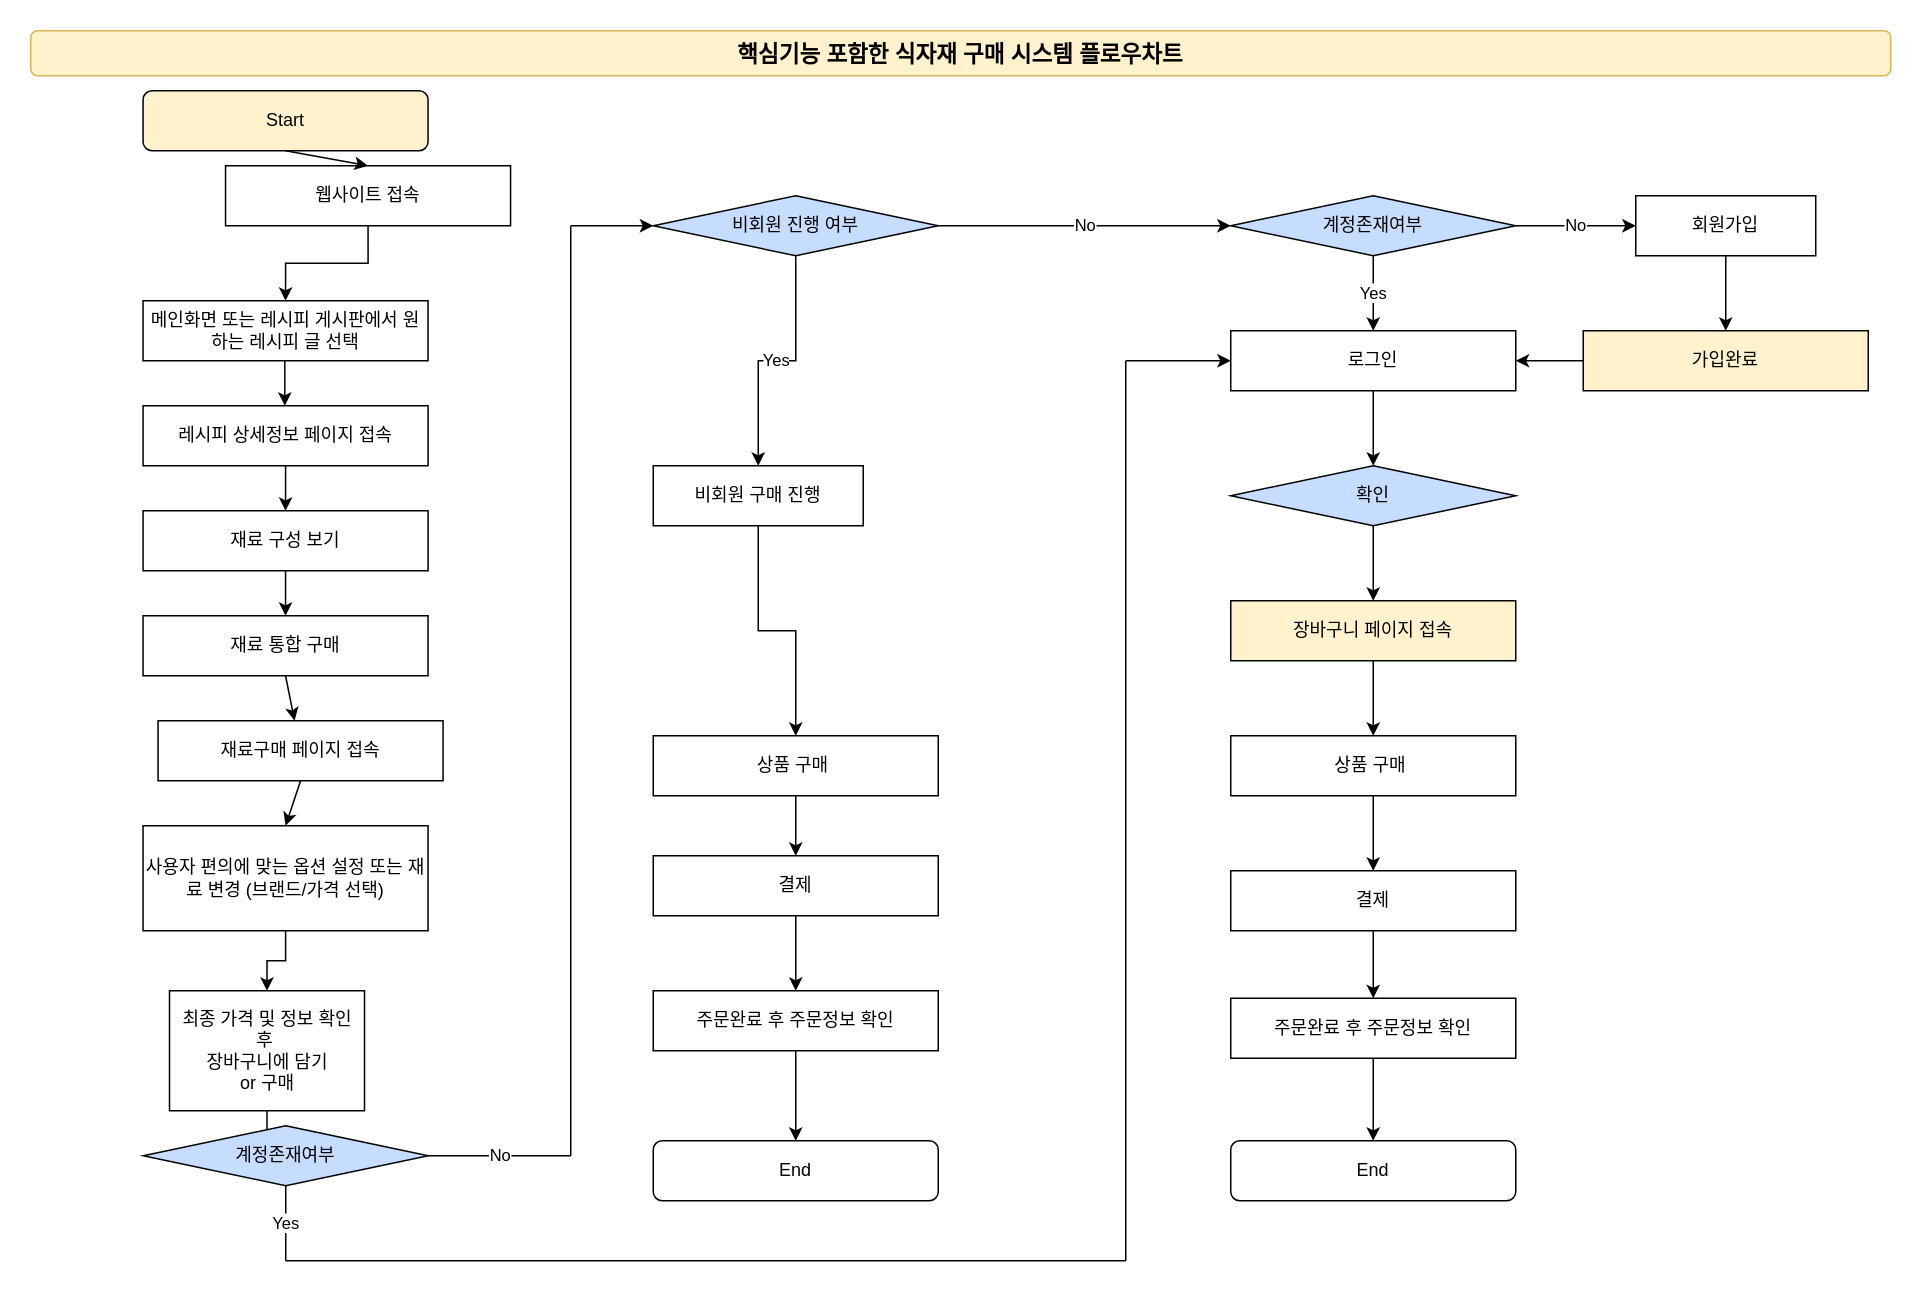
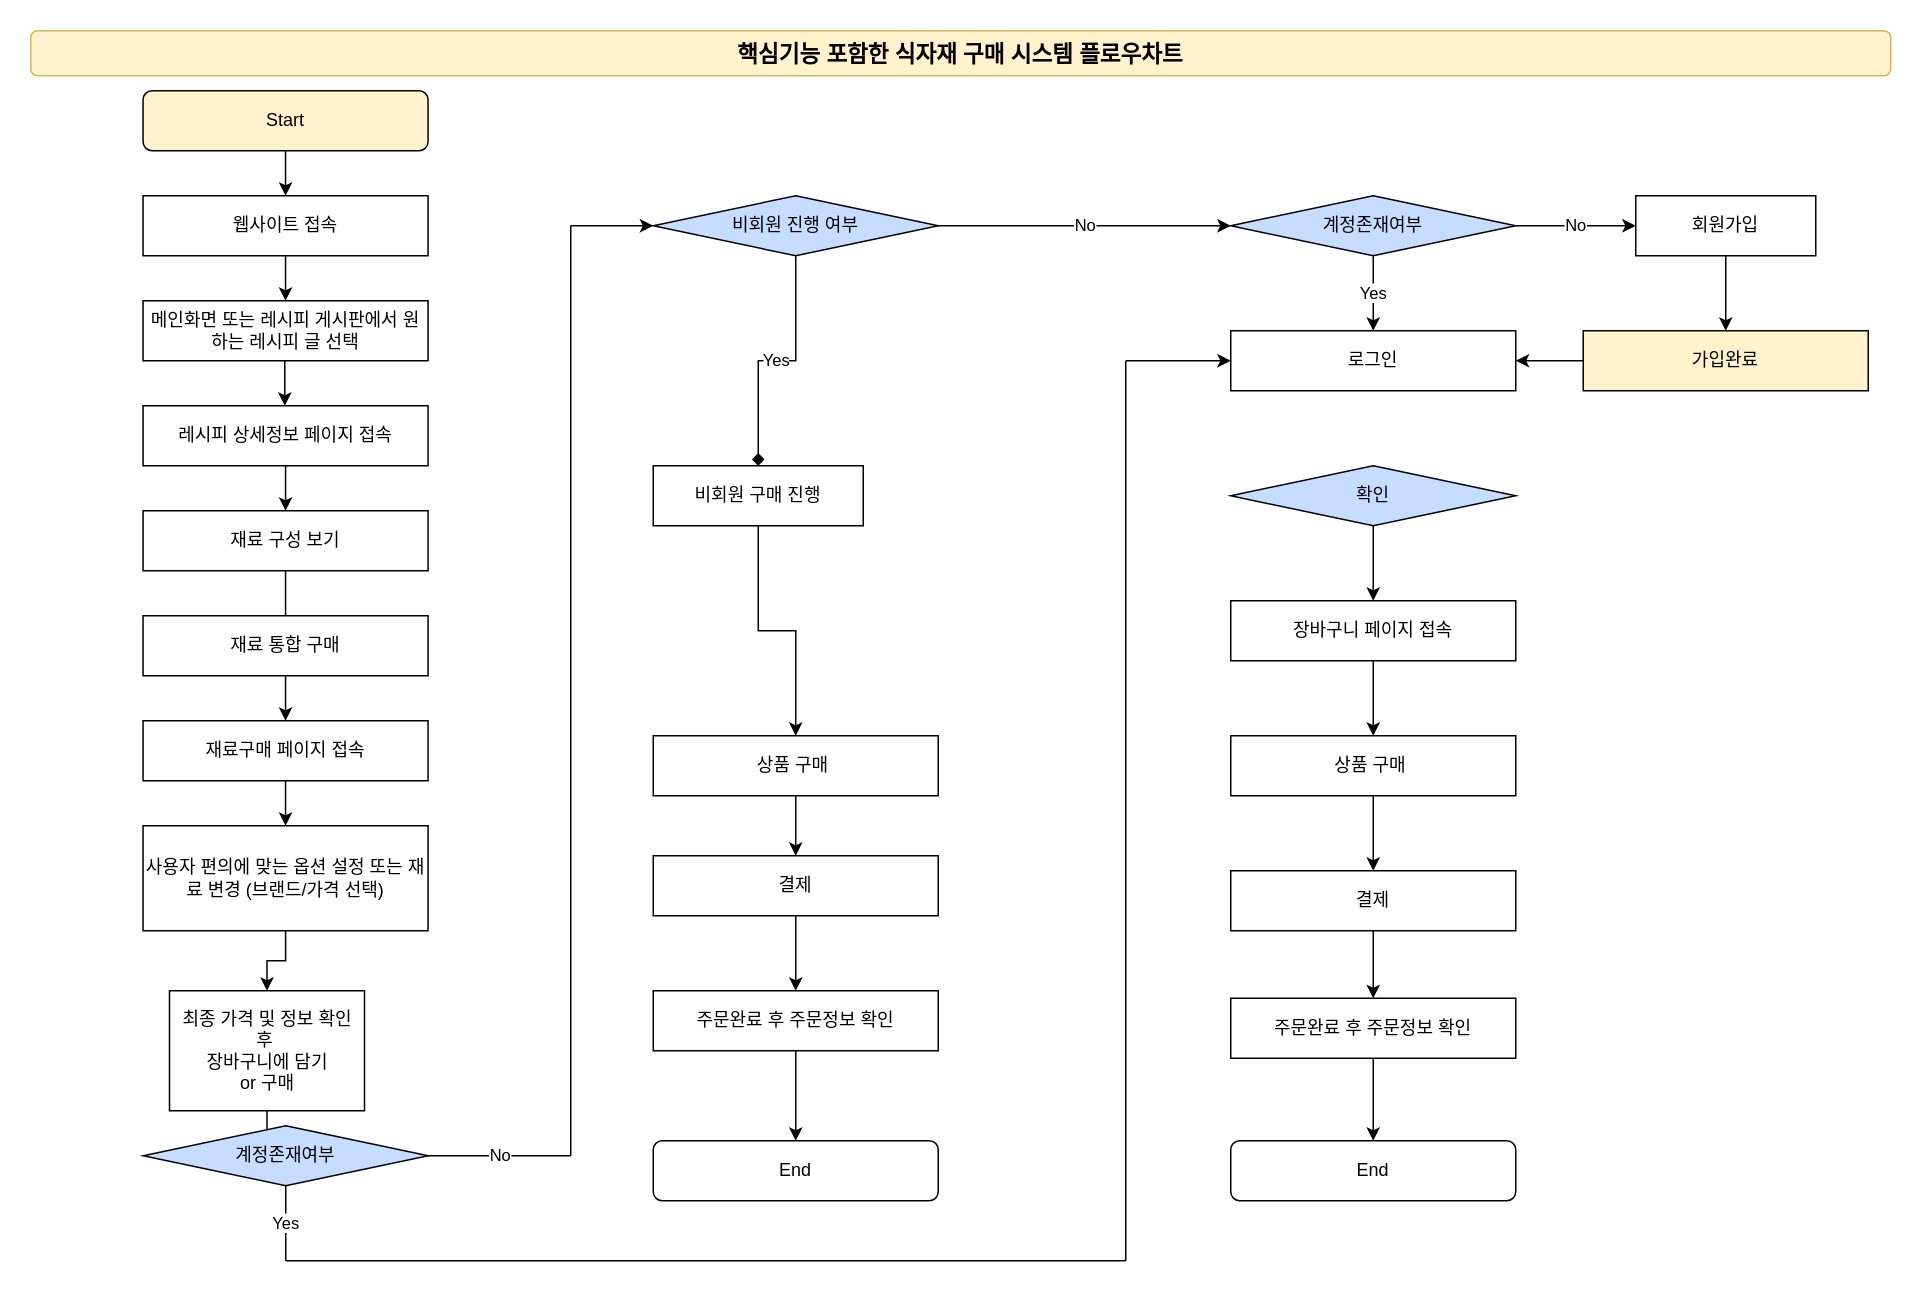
(368, 196) -> (286, 226)
(1373, 423) -> none
(758, 454) -> (758, 453)
(286, 604) -> (286, 608)
(1373, 631) -> (1373, 631)
(301, 751) -> (286, 751)
